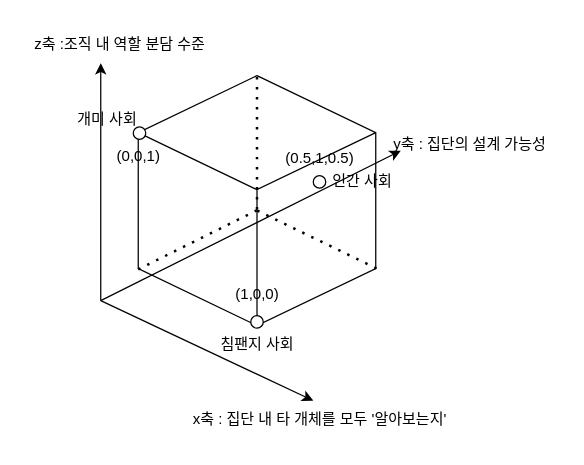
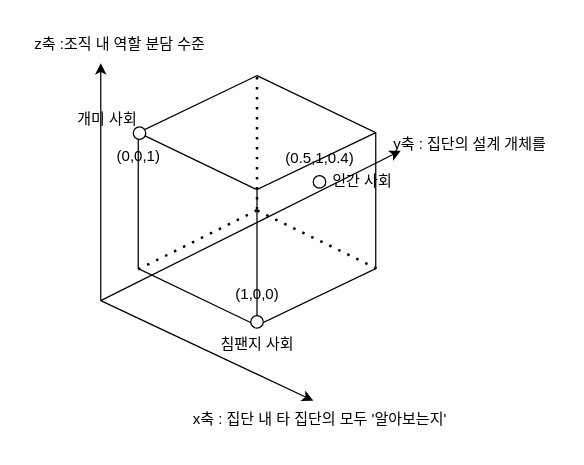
(470, 144) -> (470, 144)
(320, 158) -> (320, 158)
(320, 419) -> (320, 419)
